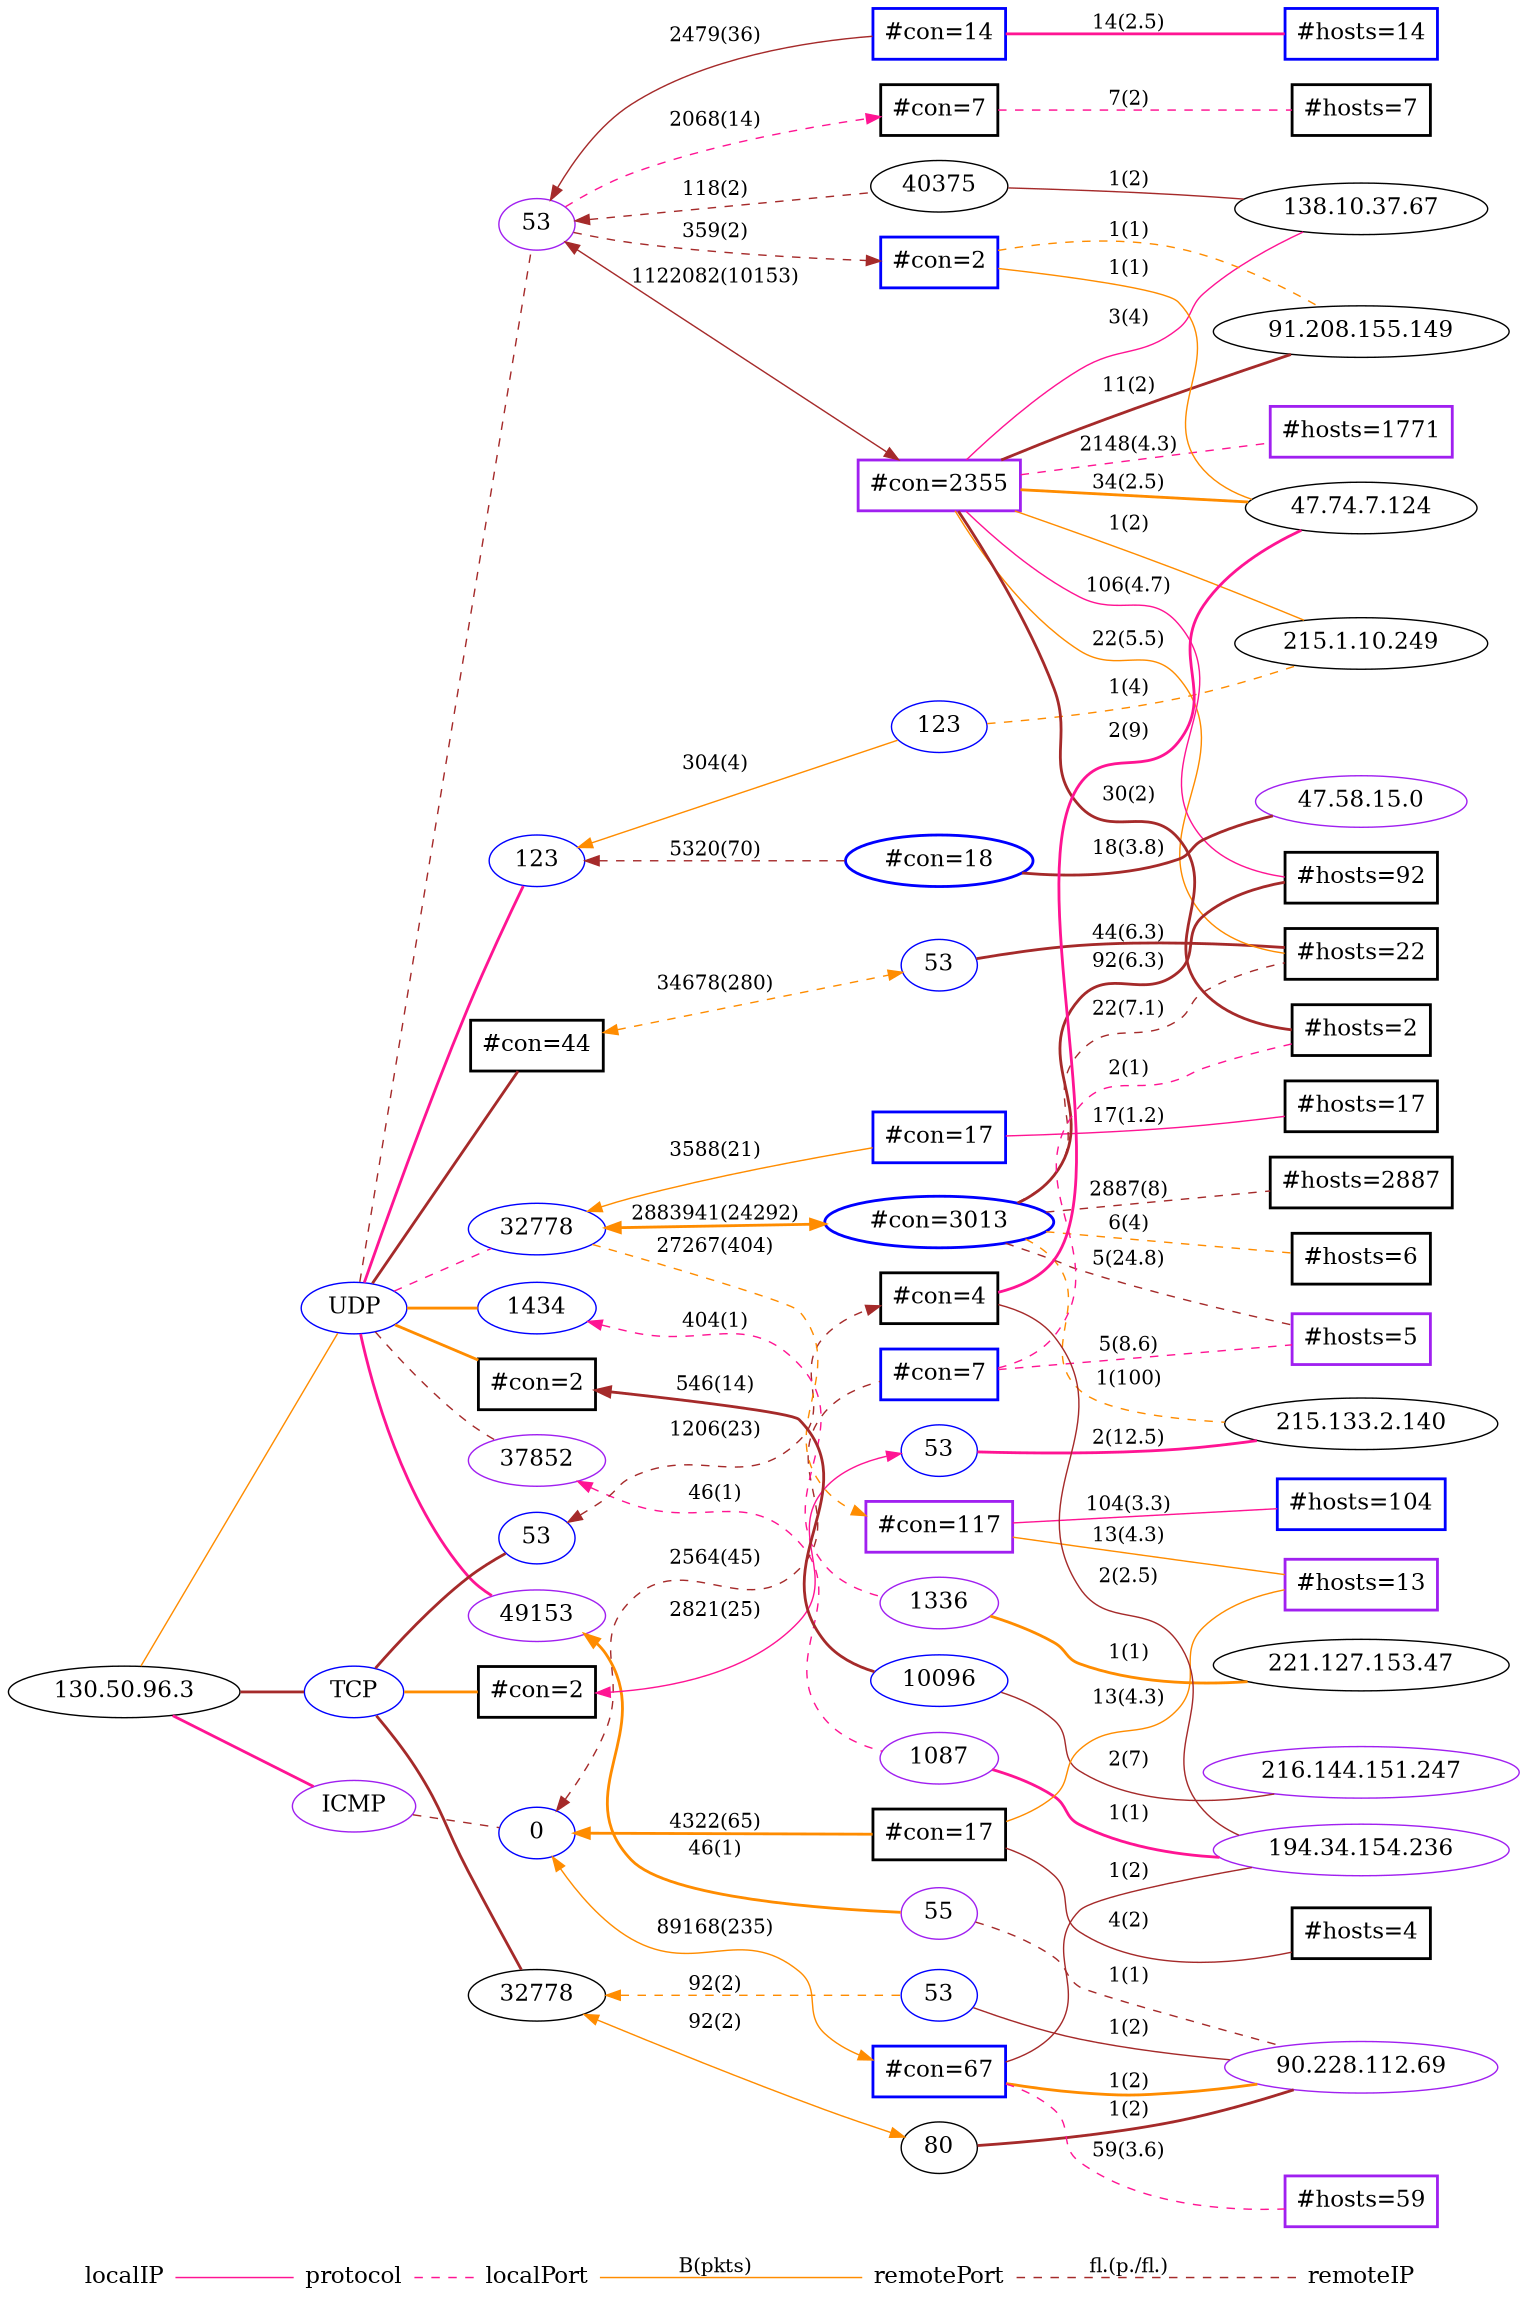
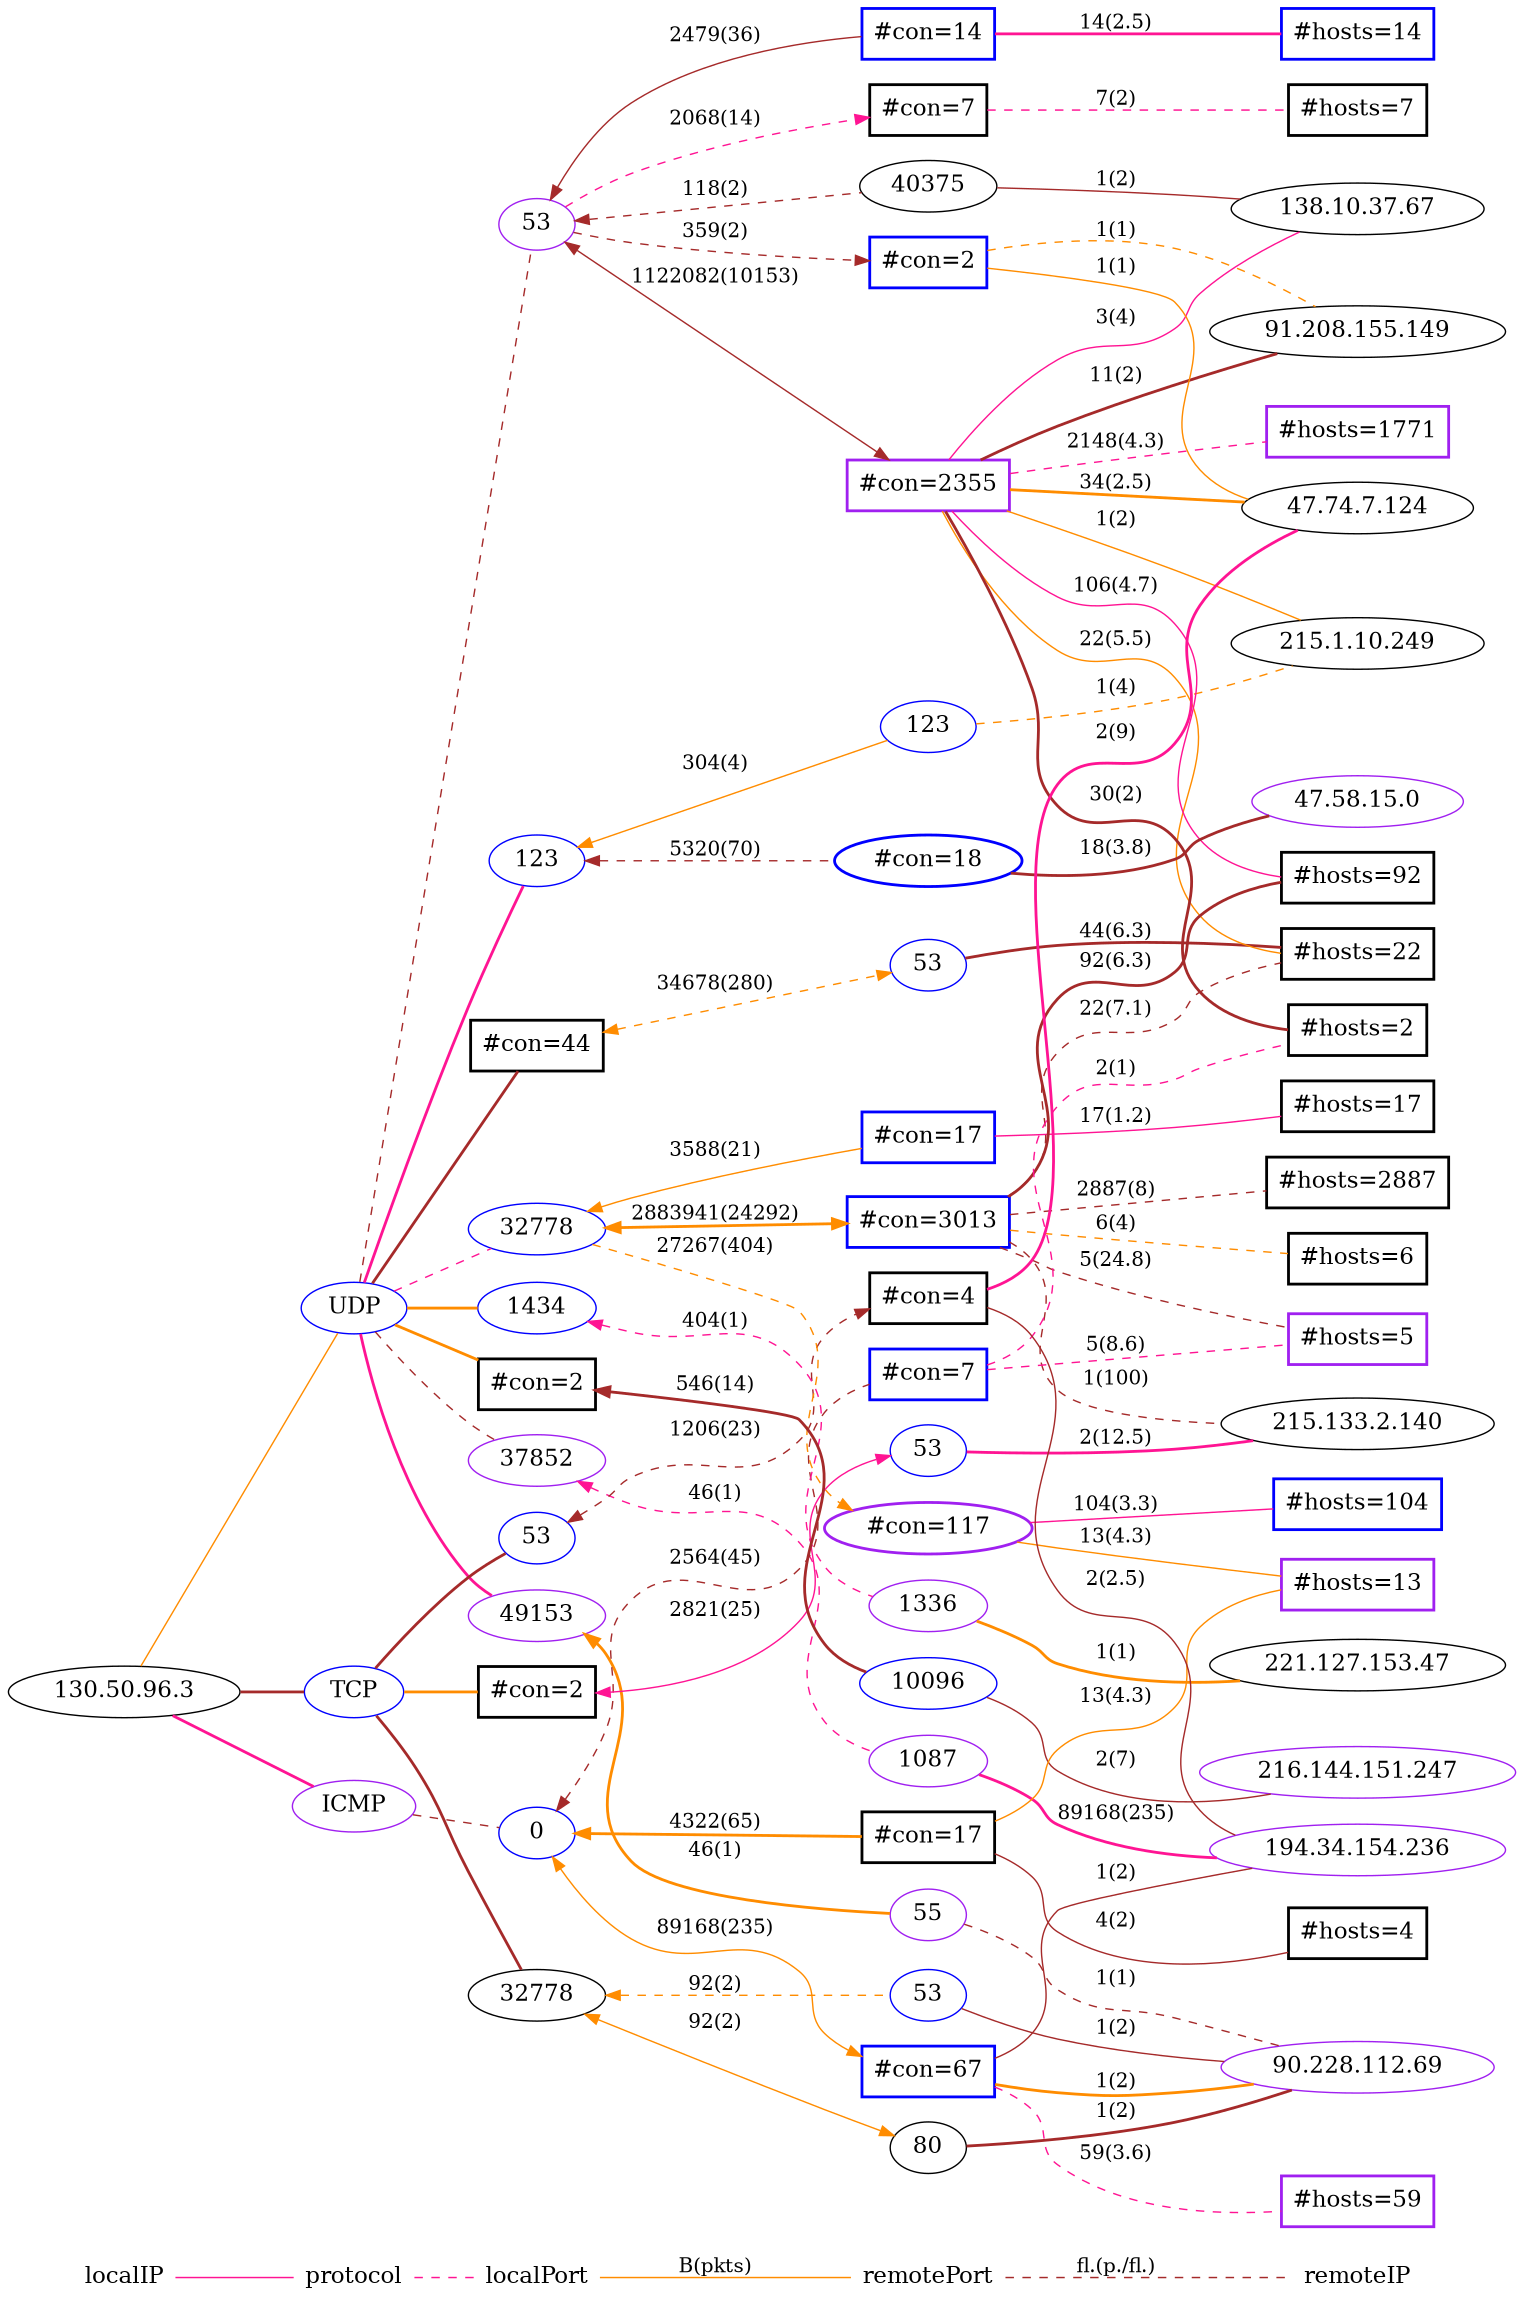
(939, 1222) -> (928, 1222)
(1090, 1397) -> (1065, 1395)
(939, 1527) -> (928, 1528)
(1129, 1814) -> (1116, 1814)
